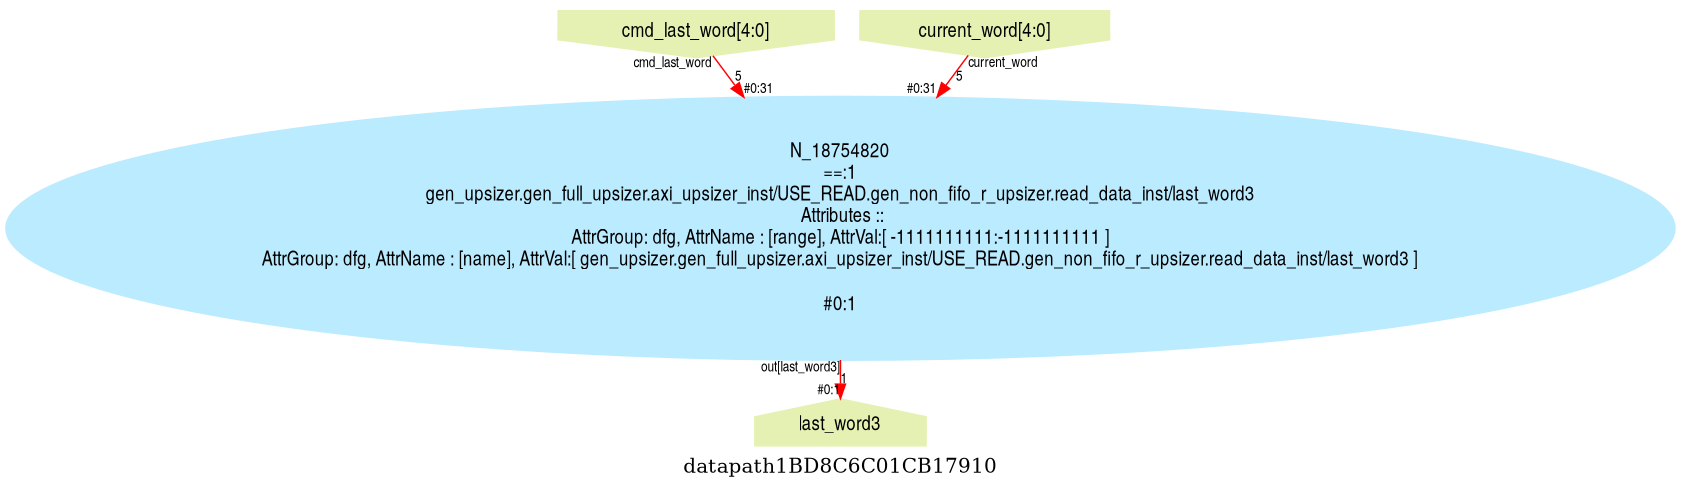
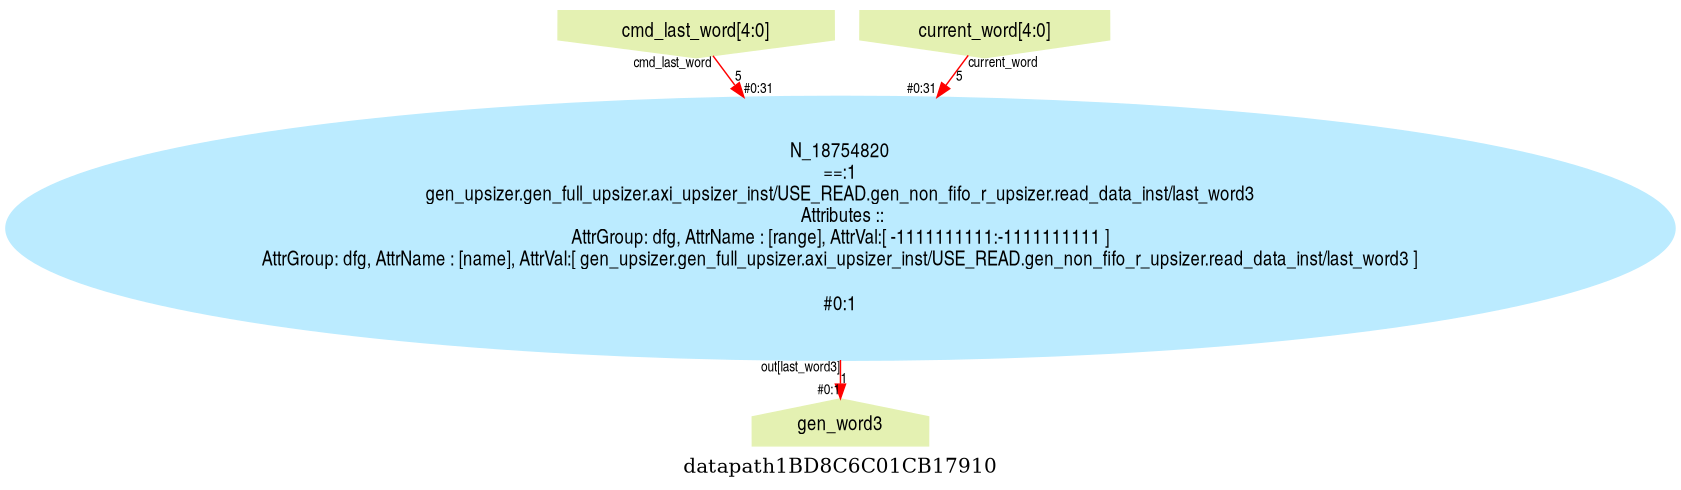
(840, 425) -> (840, 425)
